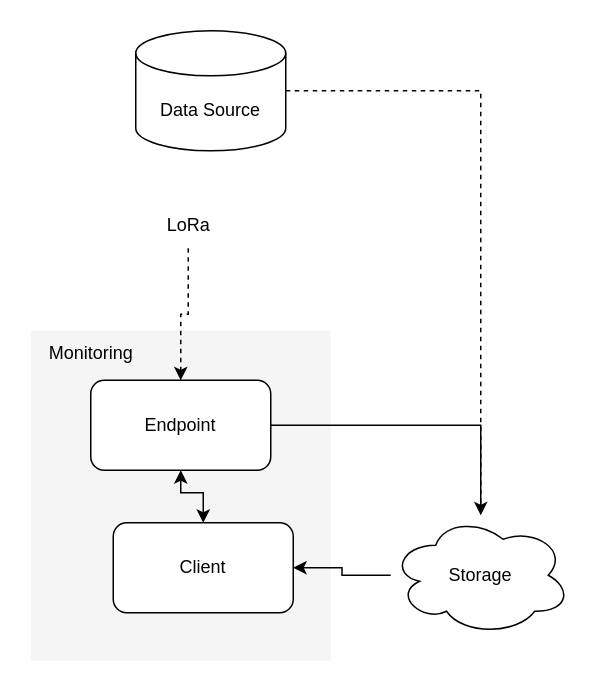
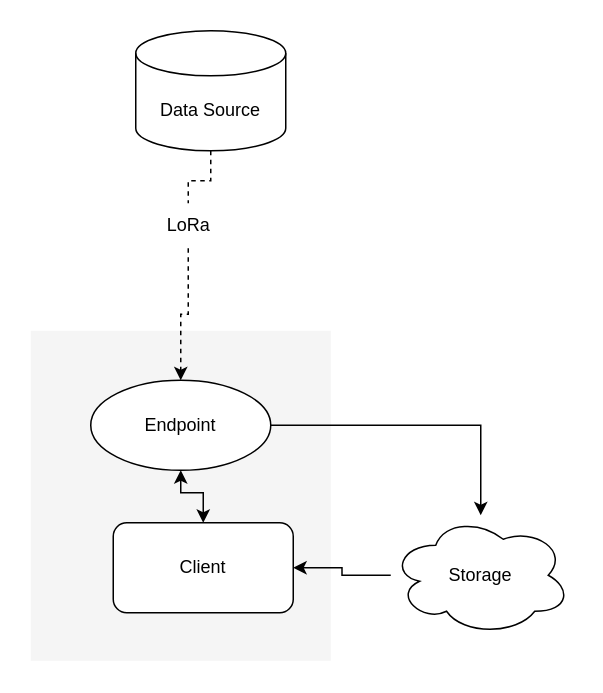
(481, 159) -> (204, 181)
(91, 353) -> none
(181, 425) -> (181, 425)
